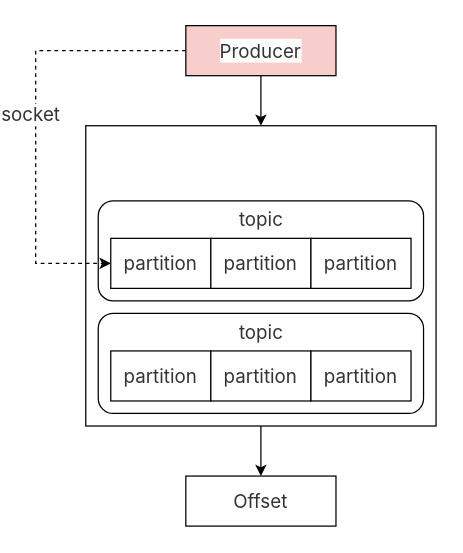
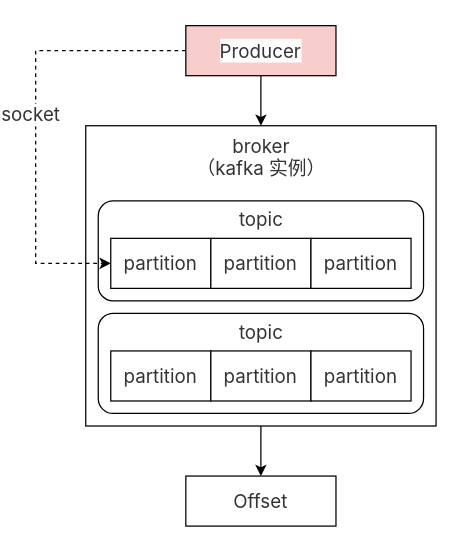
none -> (261, 157)
